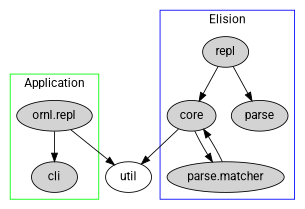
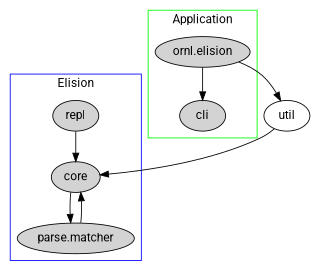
(54, 116) -> (203, 52)
(260, 116) -> none
(165, 141) -> (194, 160)
